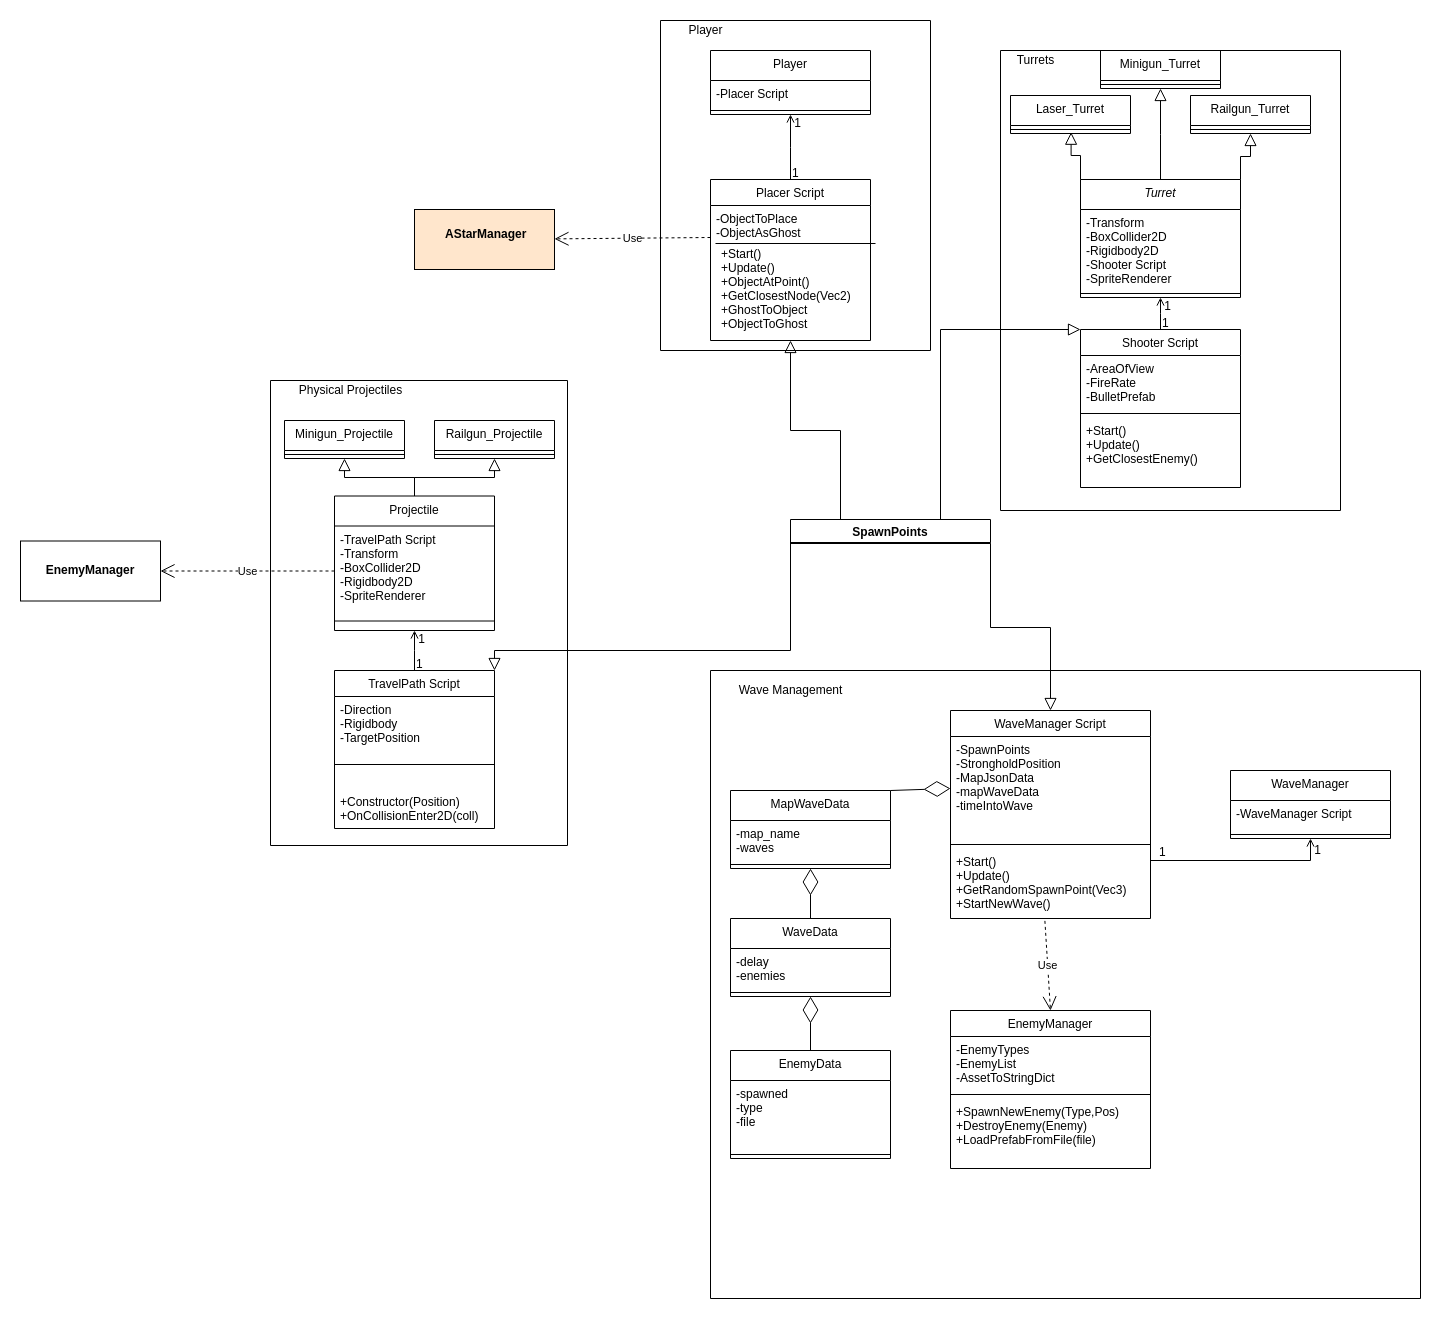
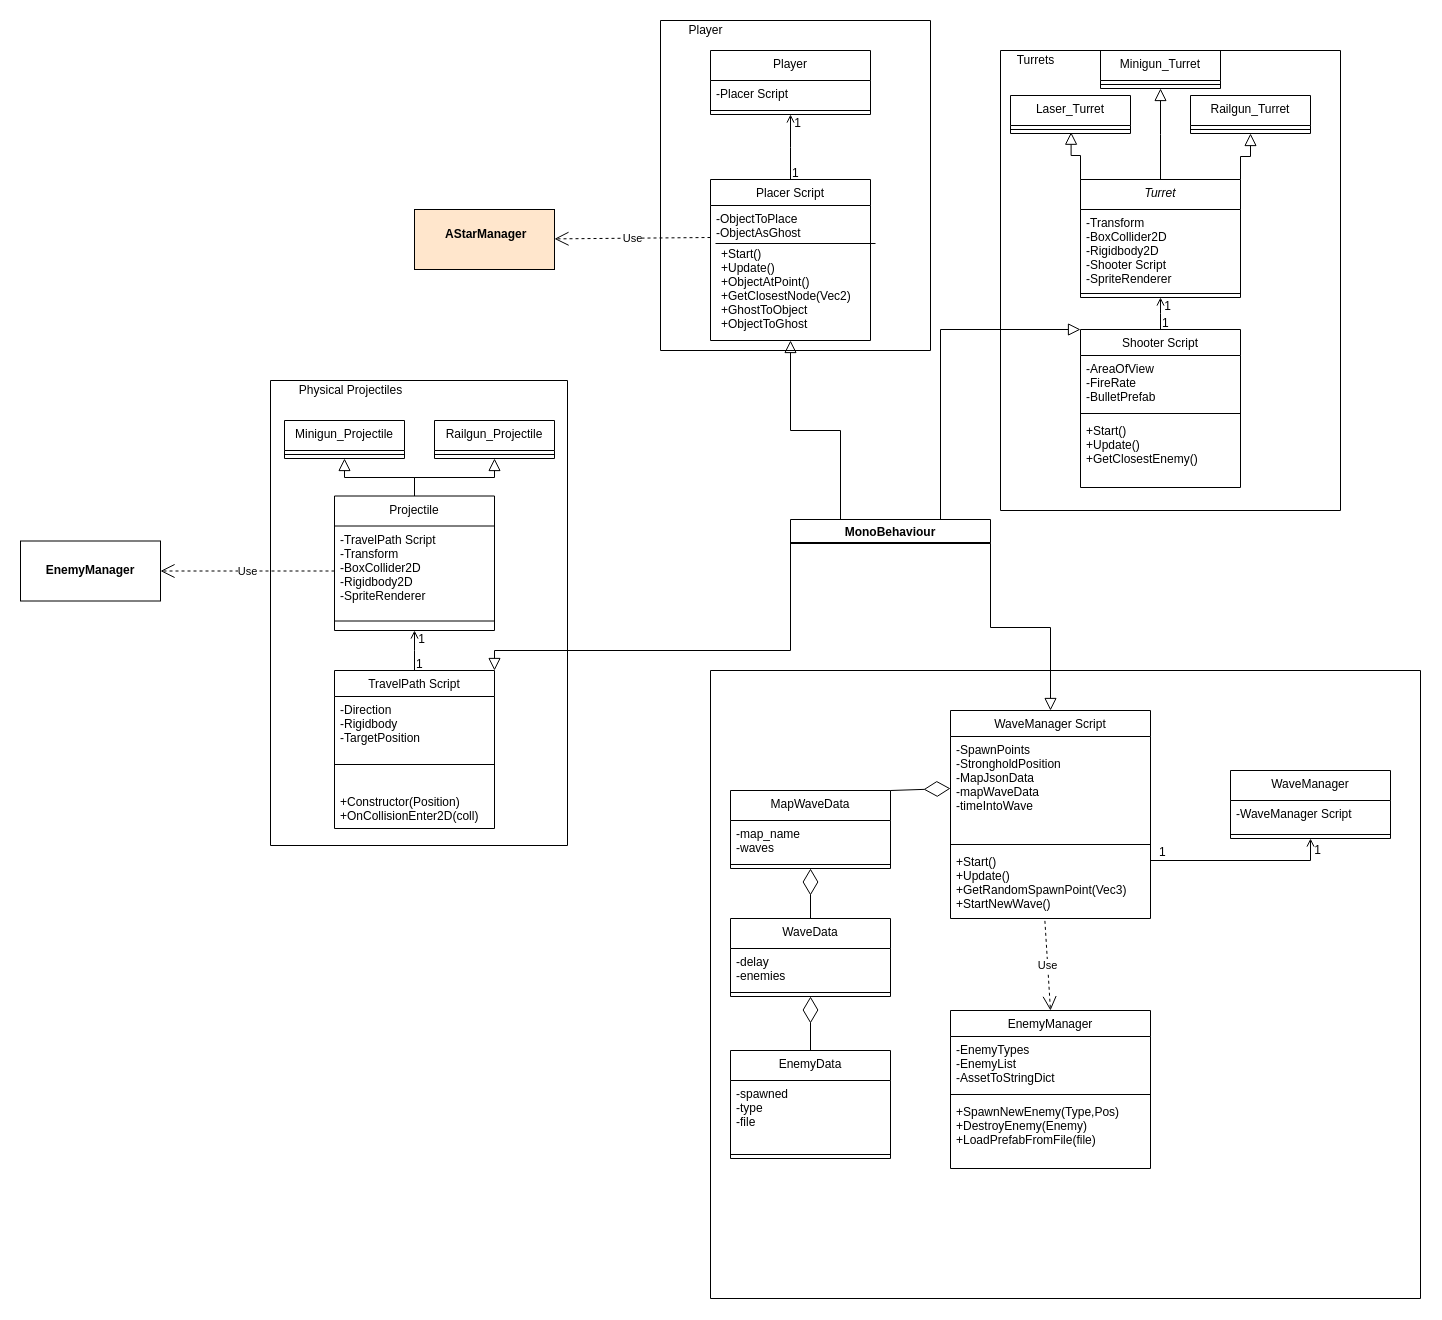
(890, 532) -> (890, 532)
(791, 691) -> none
